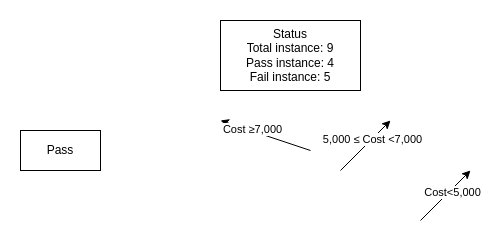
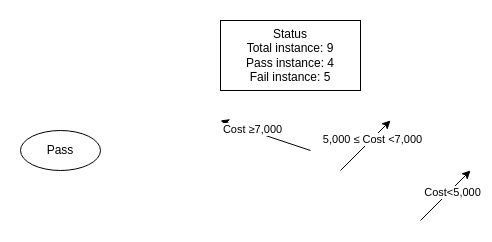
(61, 151) -> (61, 151)
